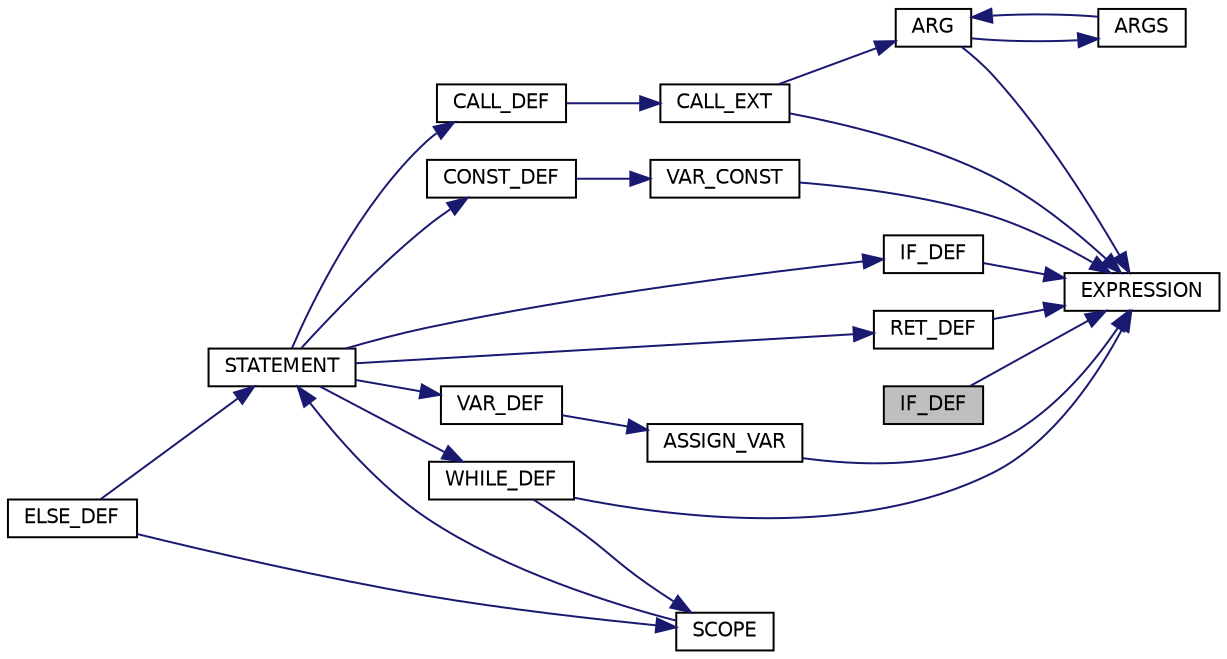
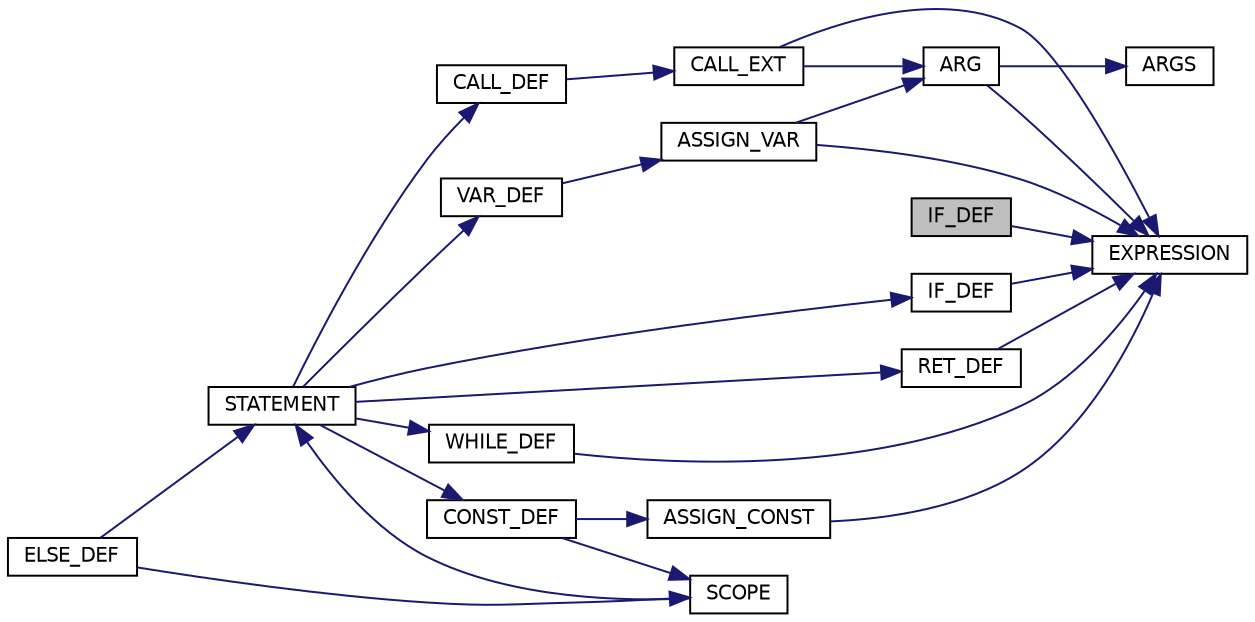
(1045, 14) -> (850, 104)
(725, 179) -> (739, 519)
(604, 550) -> (616, 556)
